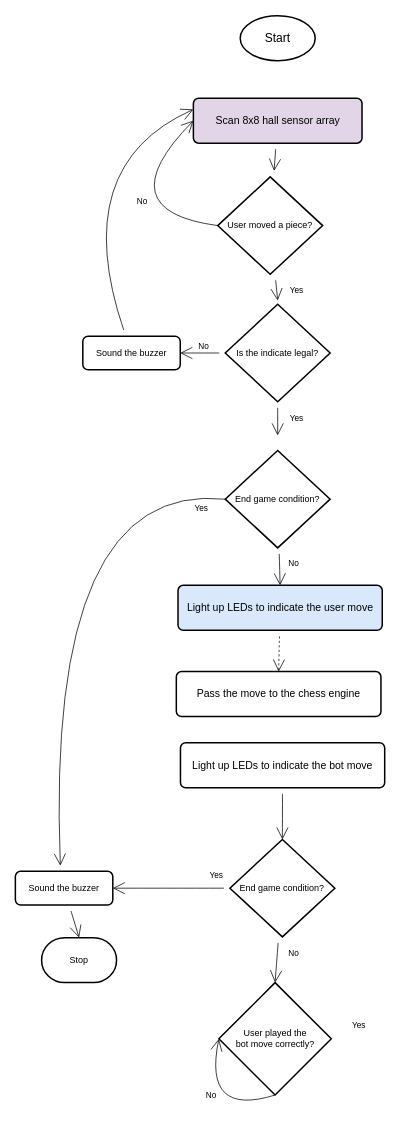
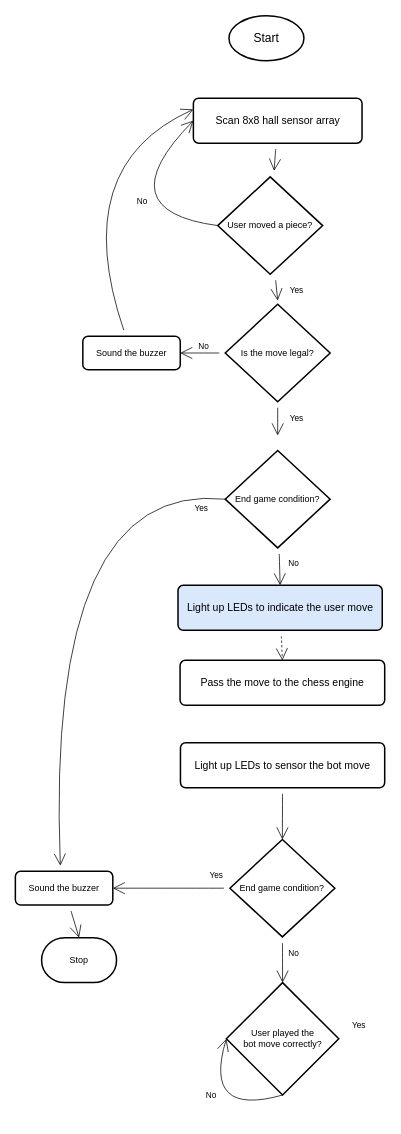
(278, 38) -> (267, 38)
(278, 120) -> (278, 120)
(278, 353) -> (278, 353)
(279, 694) -> (283, 683)
(283, 765) -> (283, 765)
(275, 1039) -> (283, 1039)
